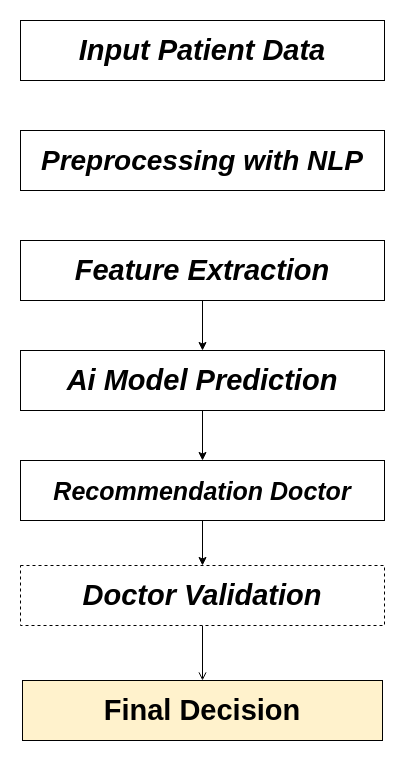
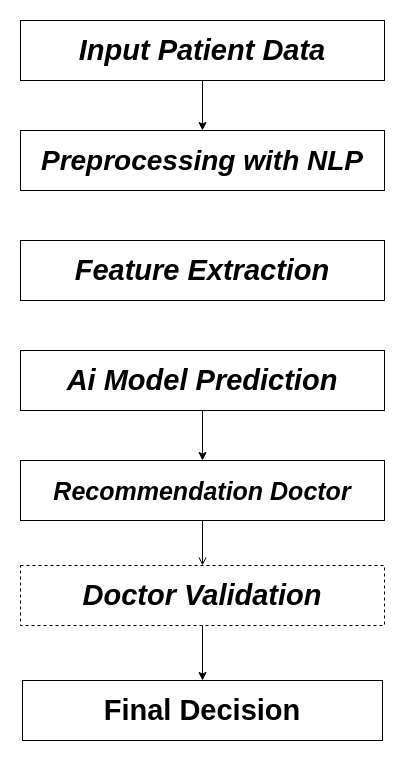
none -> (203, 102)
(203, 322) -> none
(203, 557) -> (203, 559)
(203, 674) -> (203, 672)
(203, 711) -> (203, 711)
